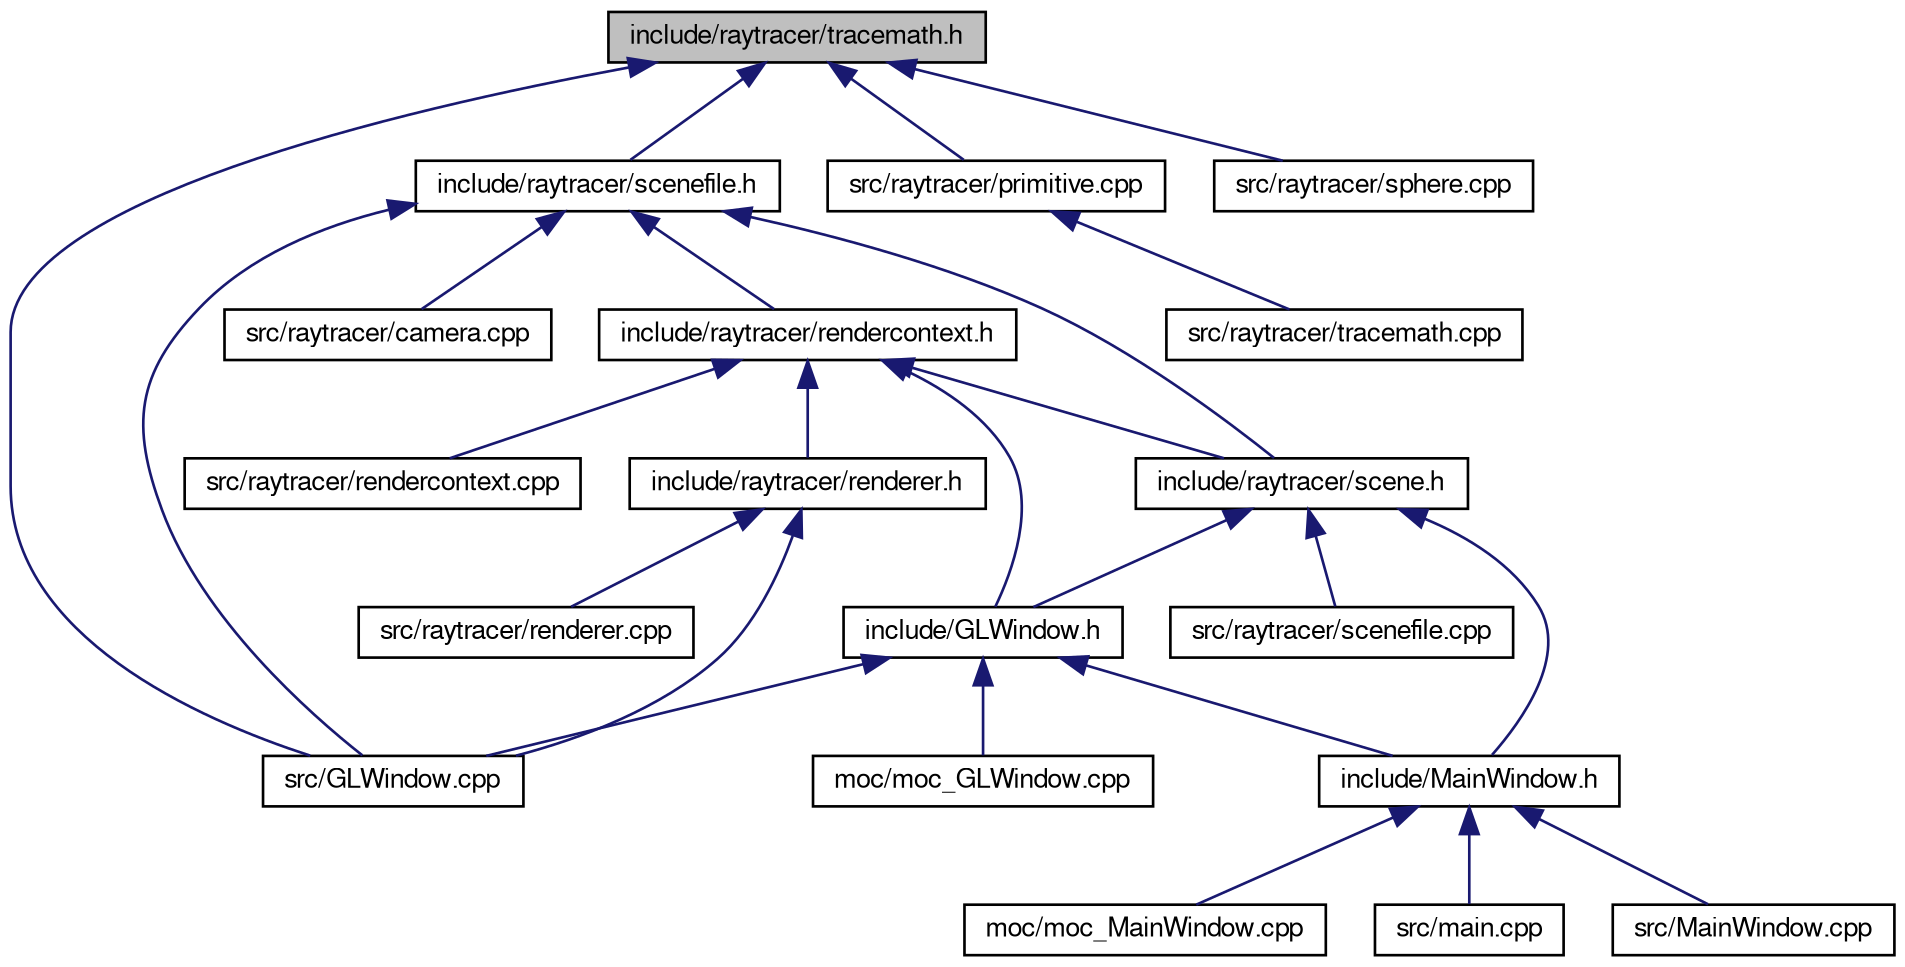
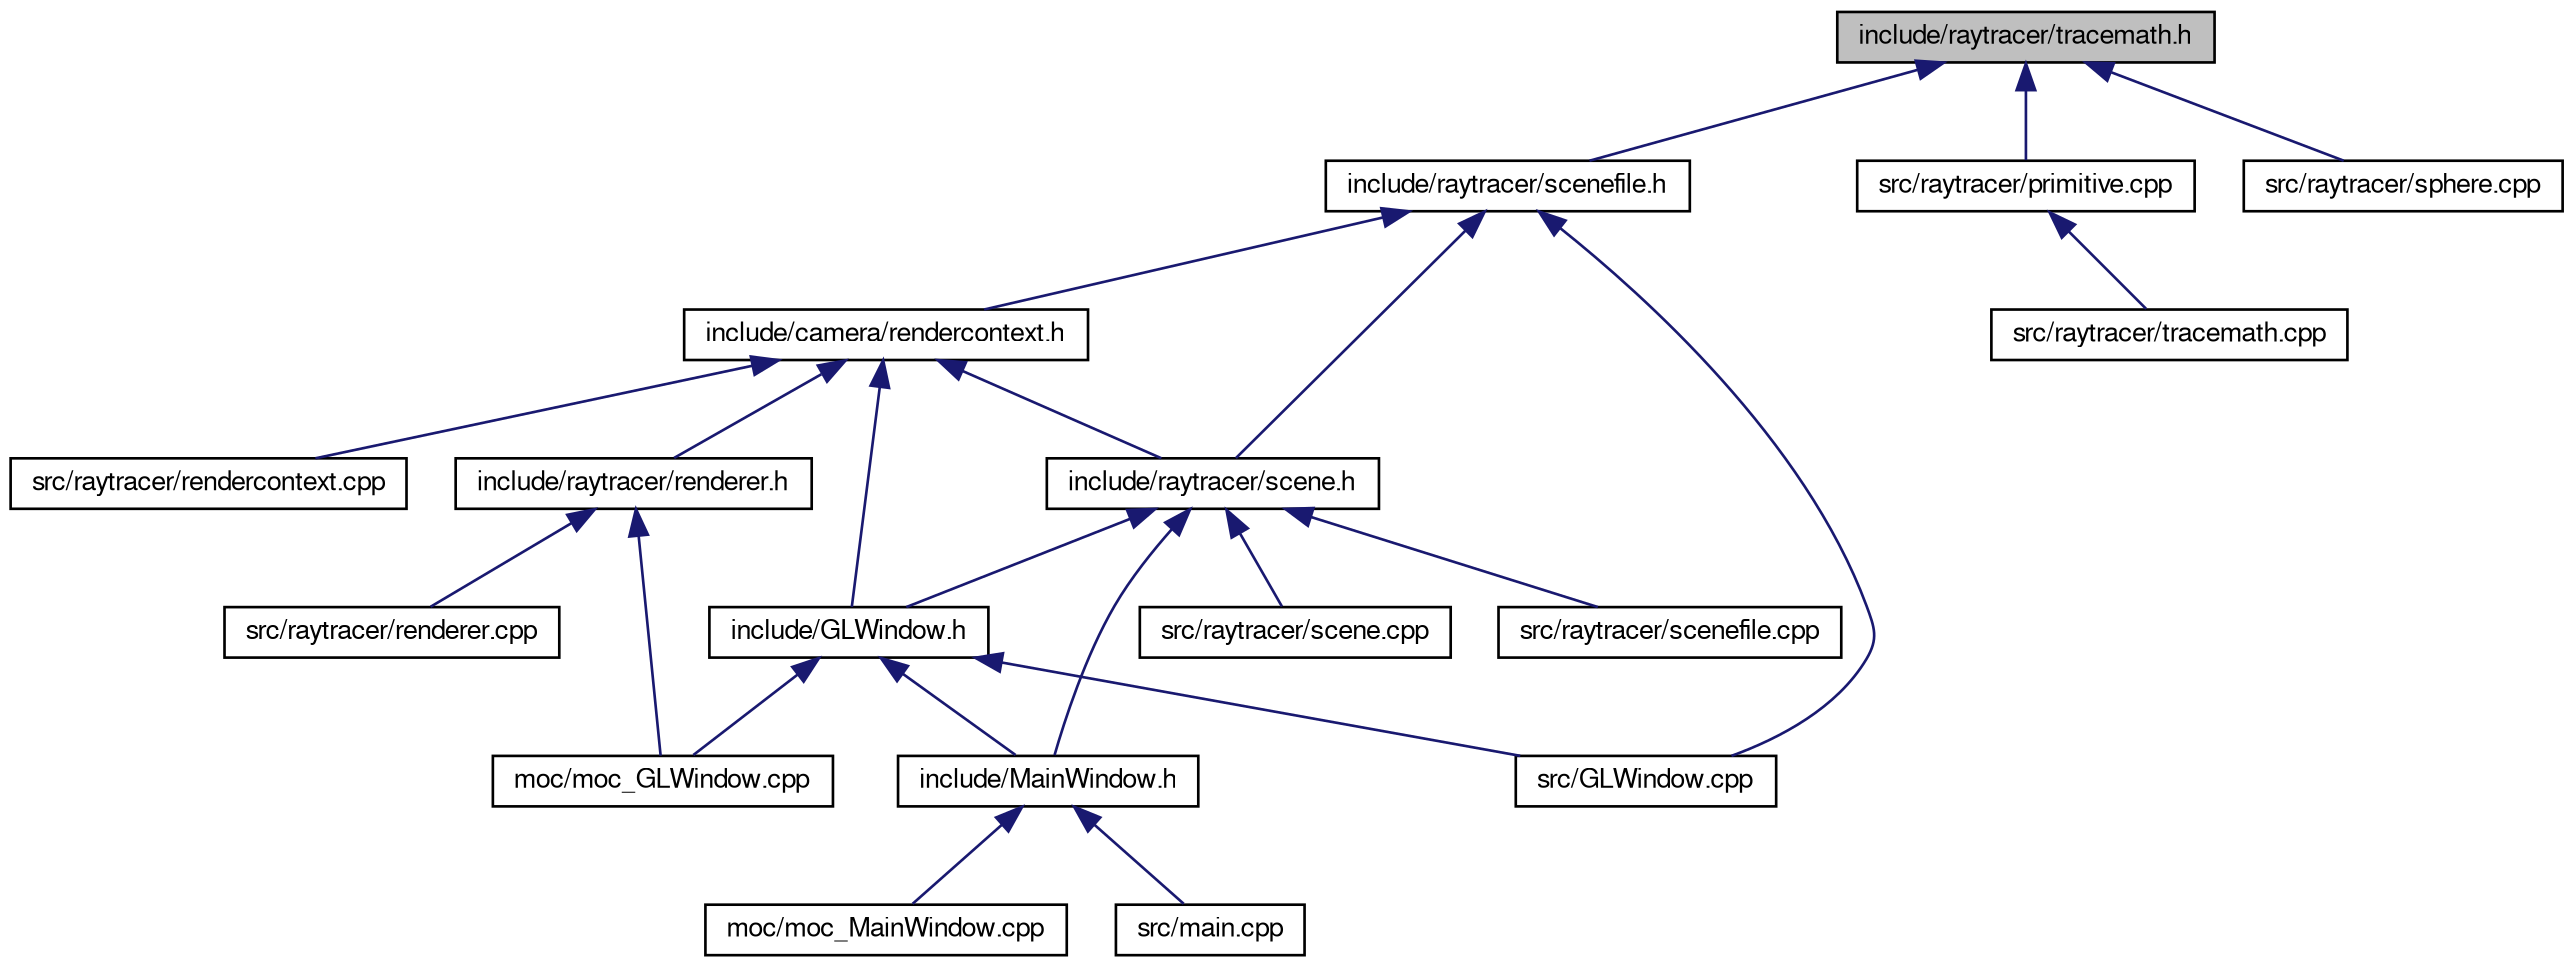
(33, 280) -> none
(388, 335) -> none
(808, 335) -> (886, 335)
none -> (1295, 632)
(686, 683) -> (650, 646)
(1754, 930) -> none
